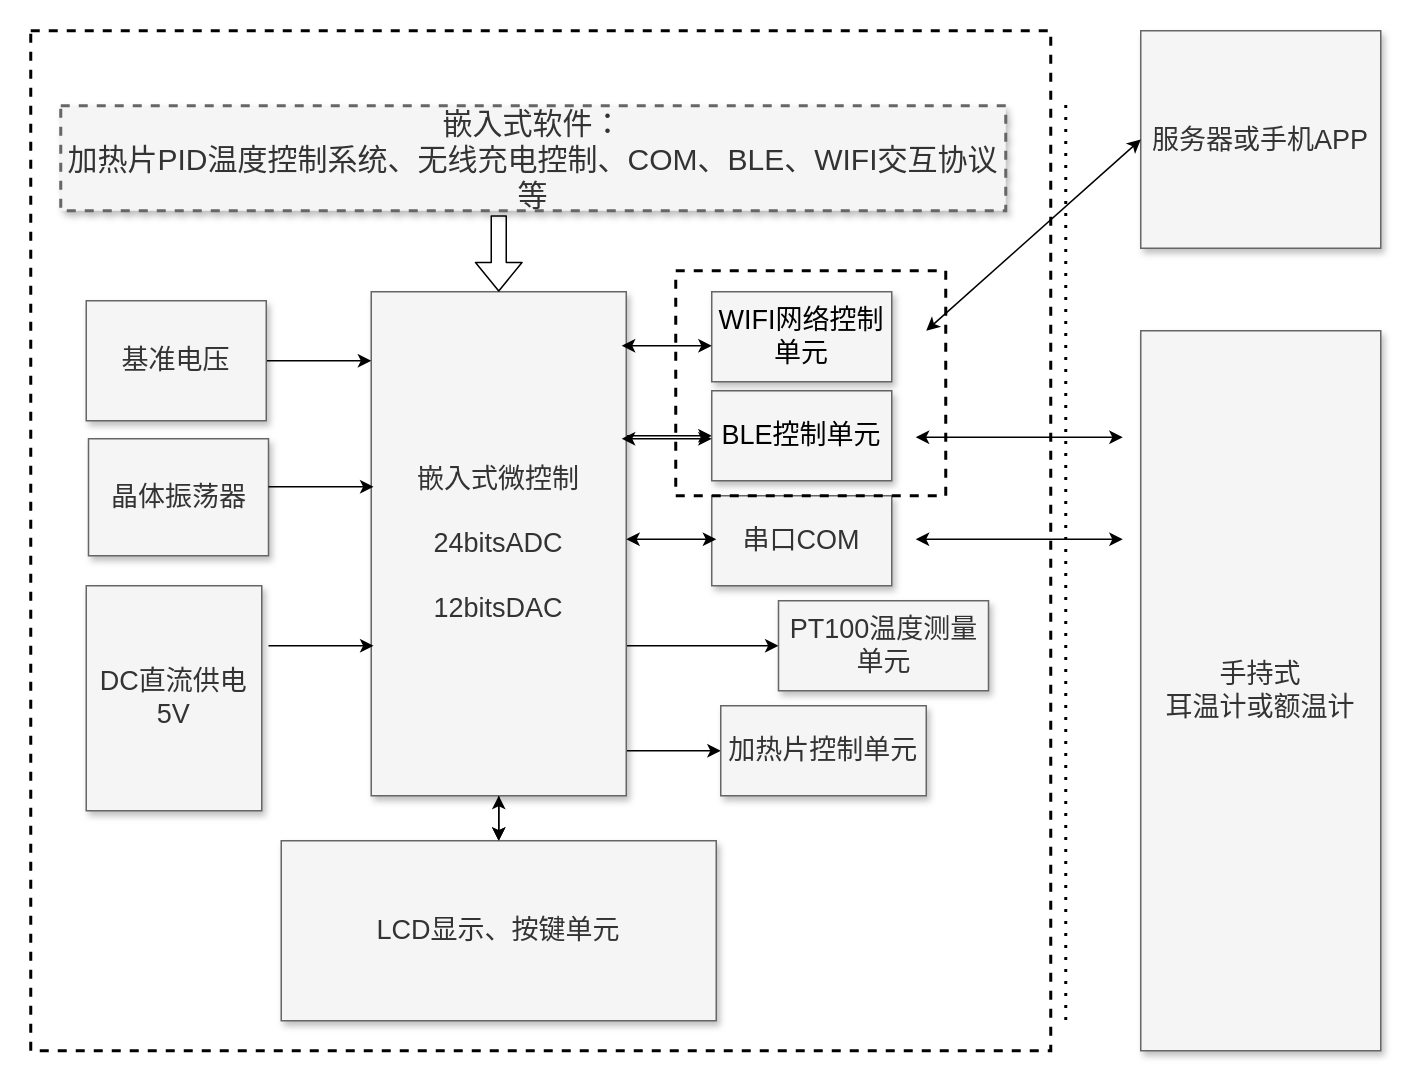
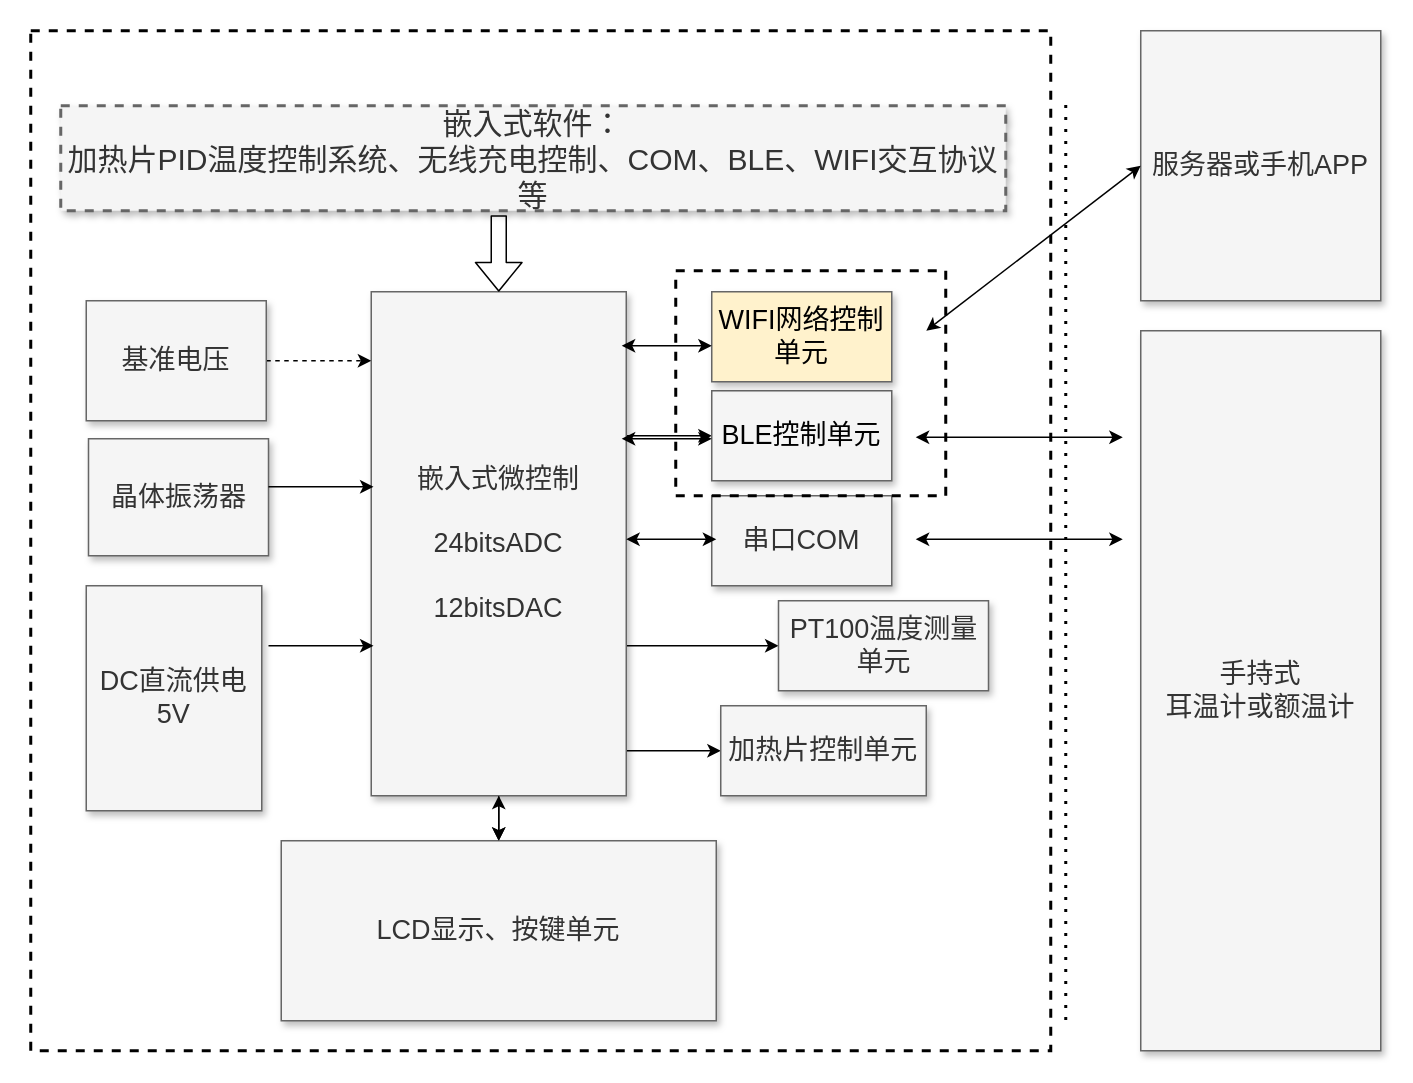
(1261, 140) -> (1261, 166)
(802, 337) -> (802, 337)
(312, 361) -> (312, 361)
